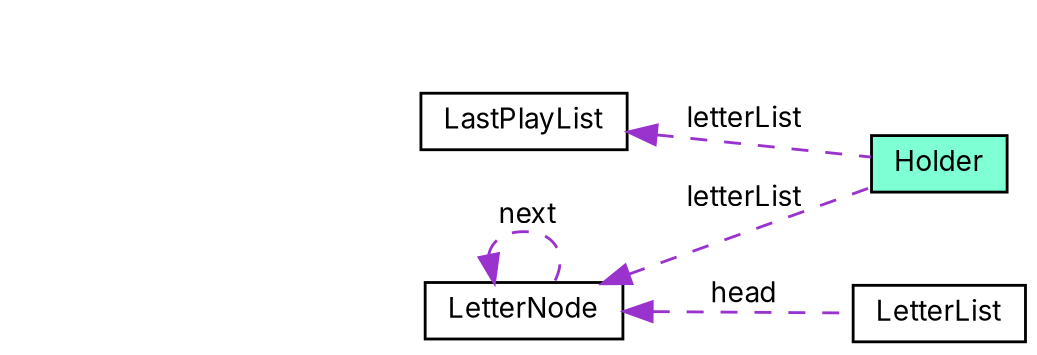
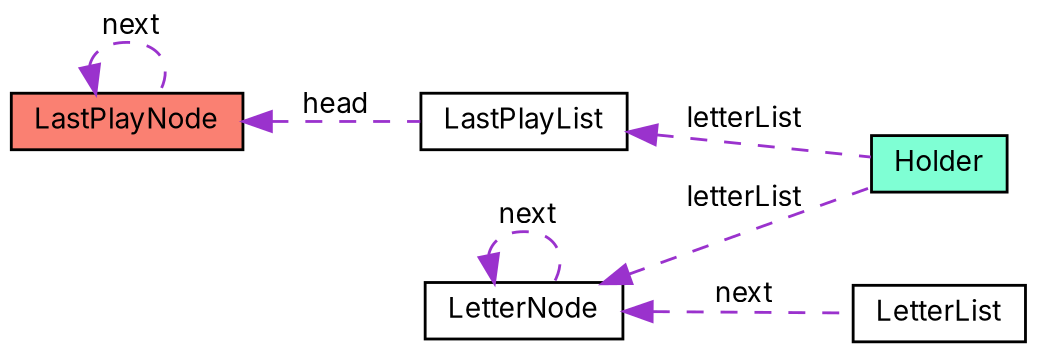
none -> (127, 121)
(740, 295) -> (740, 295)
